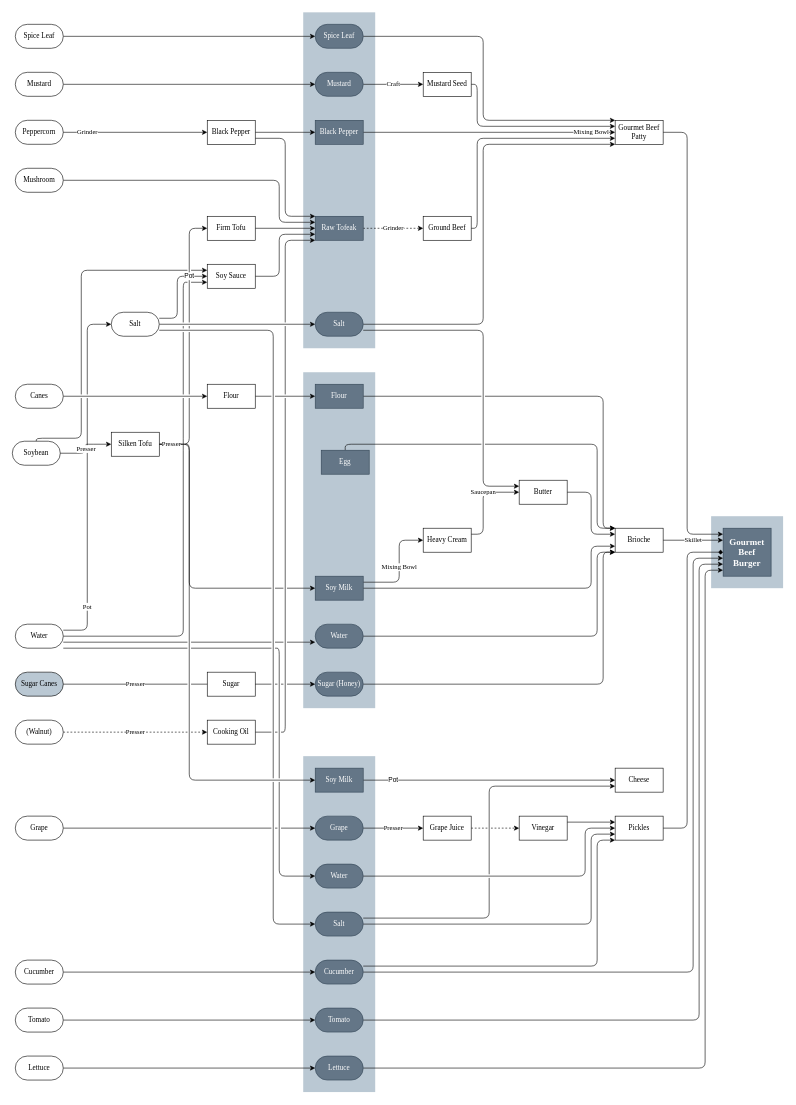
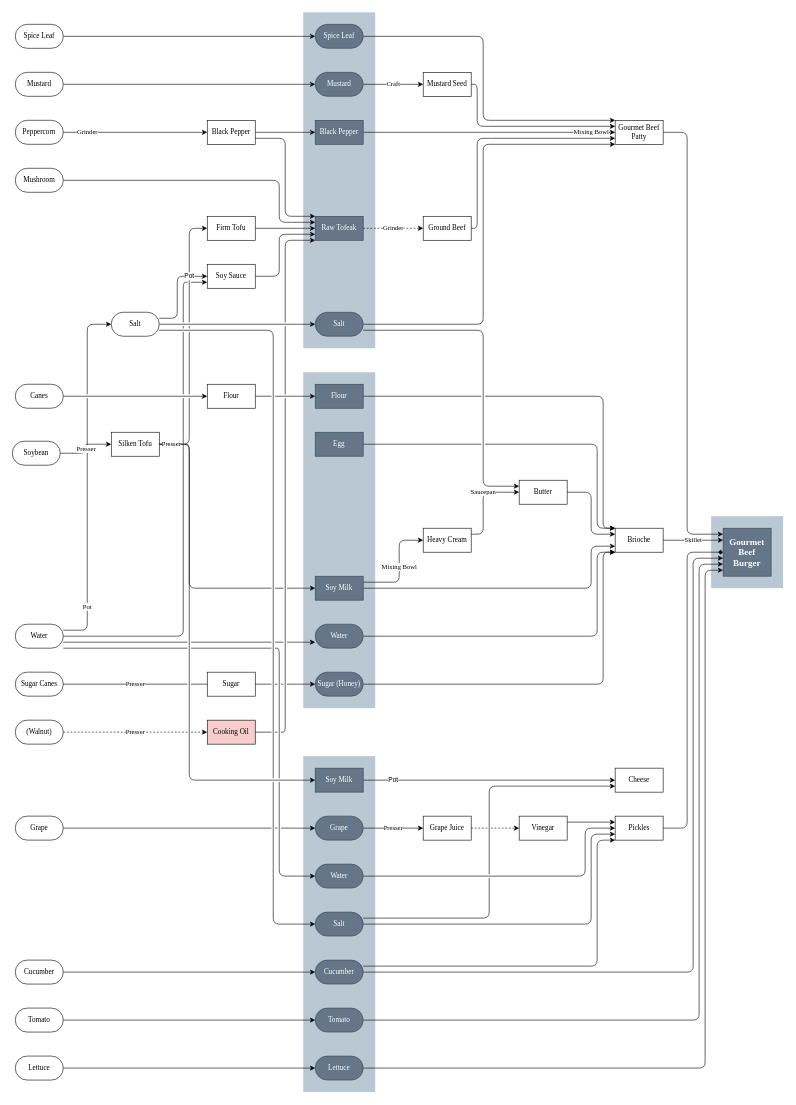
(83, 272) -> none
(345, 462) -> (339, 444)
(39, 684) -> (39, 684)
(231, 732) -> (231, 732)
